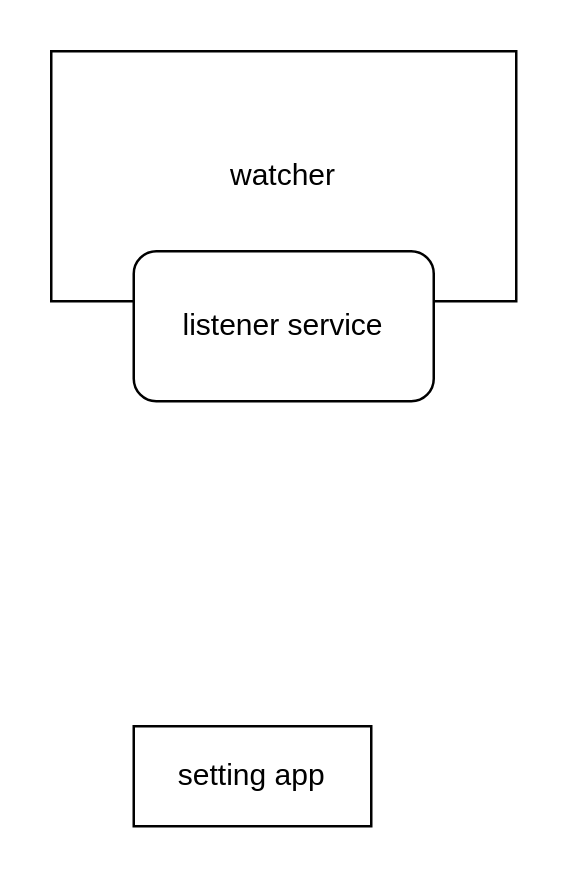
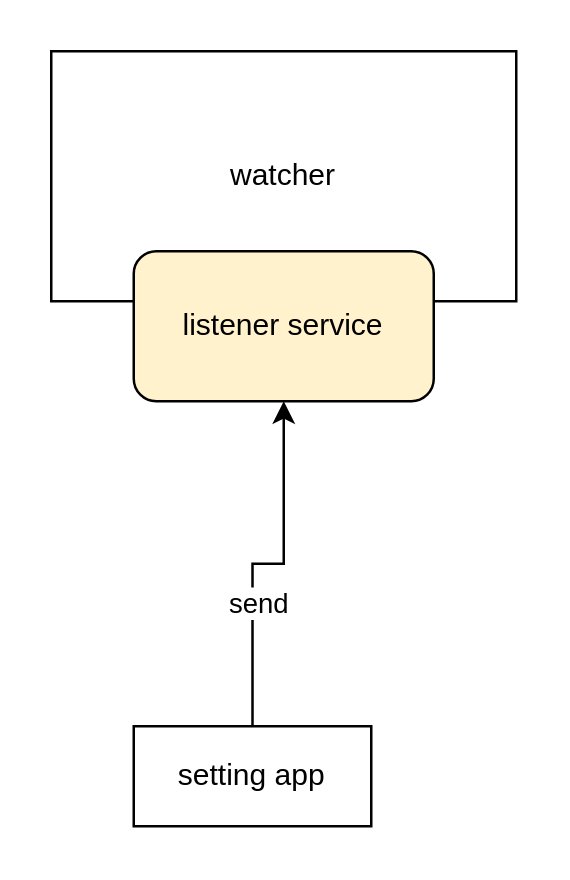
(284, 326) -> (284, 326)
none -> (284, 519)
